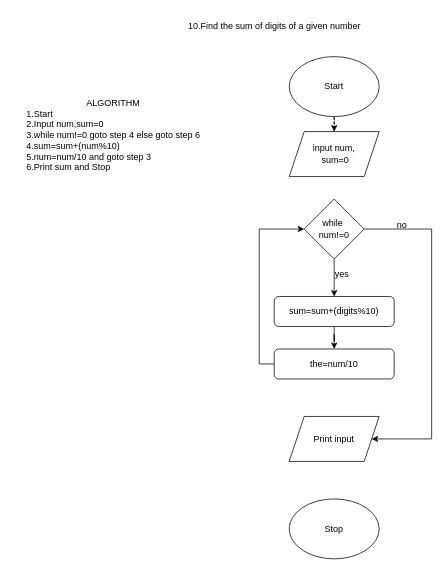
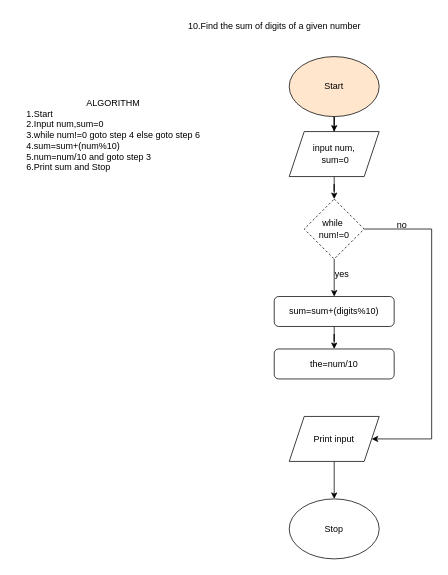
(334, 87) -> (334, 87)
(334, 118) -> (334, 118)
none -> (334, 191)
(334, 229) -> (334, 229)
(259, 297) -> none
none -> (334, 478)
